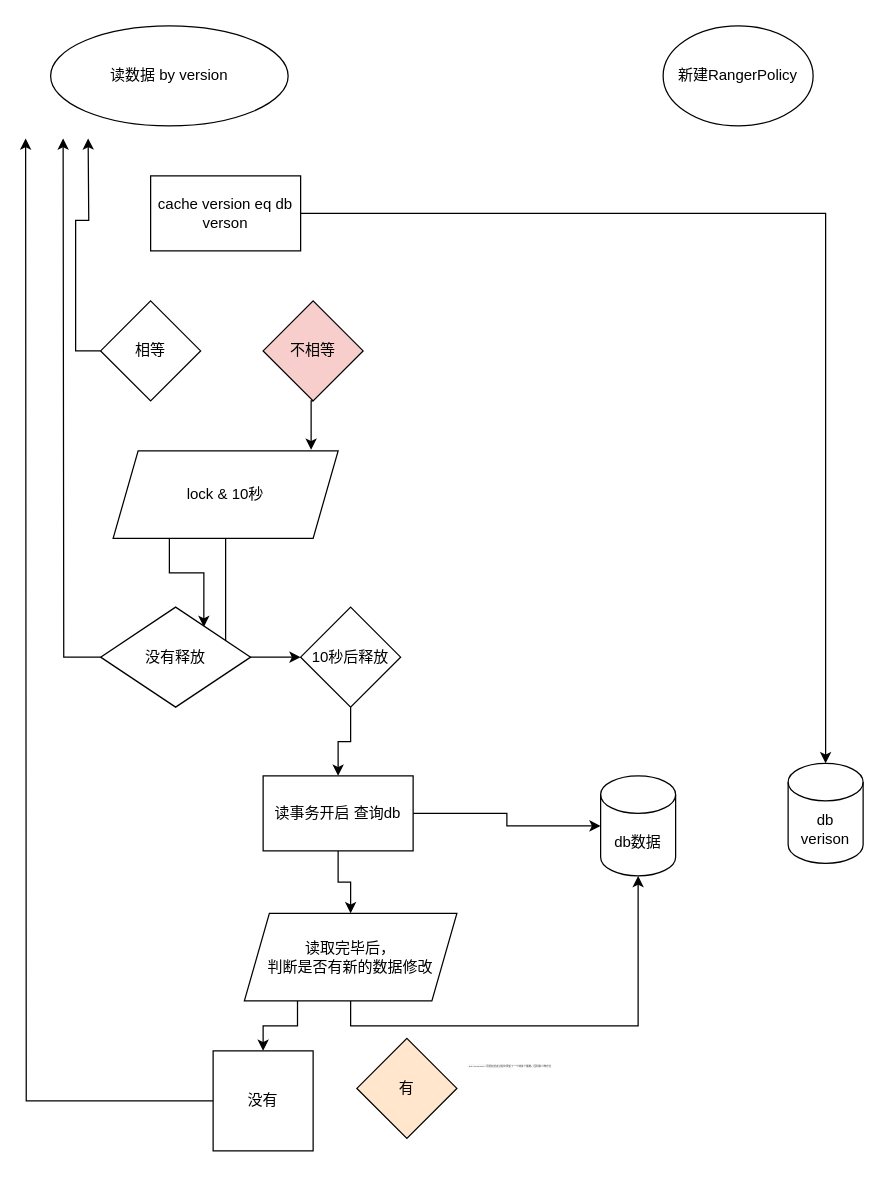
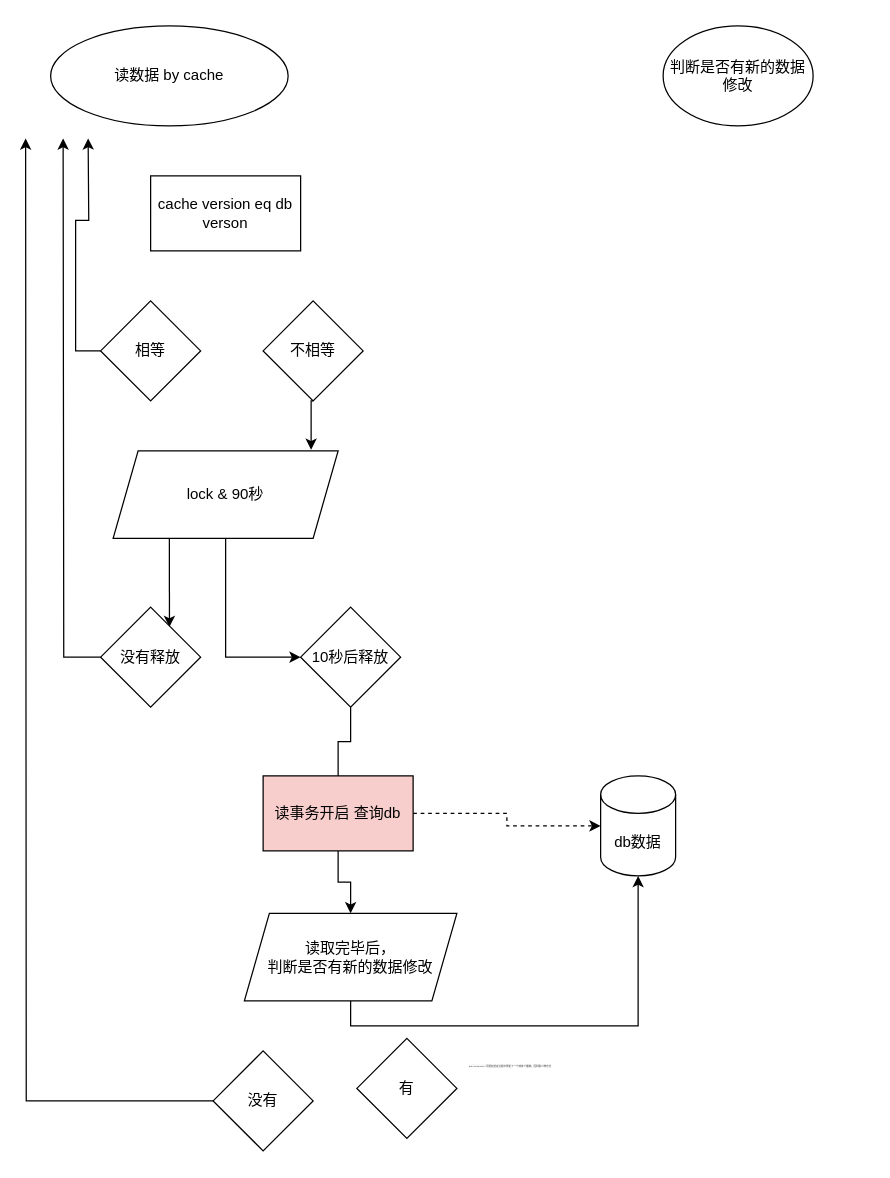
(169, 76) -> (169, 76)
(738, 76) -> (738, 76)
(826, 221) -> none
(313, 351) -> (313, 351)
(226, 494) -> (226, 494)
(176, 657) -> (151, 657)
(338, 766) -> (338, 769)
(338, 813) -> (338, 813)
(826, 813) -> none
(507, 814) -> (507, 814)
(284, 1026) -> none
(407, 1088) -> (407, 1088)
(263, 1101) -> (263, 1101)
